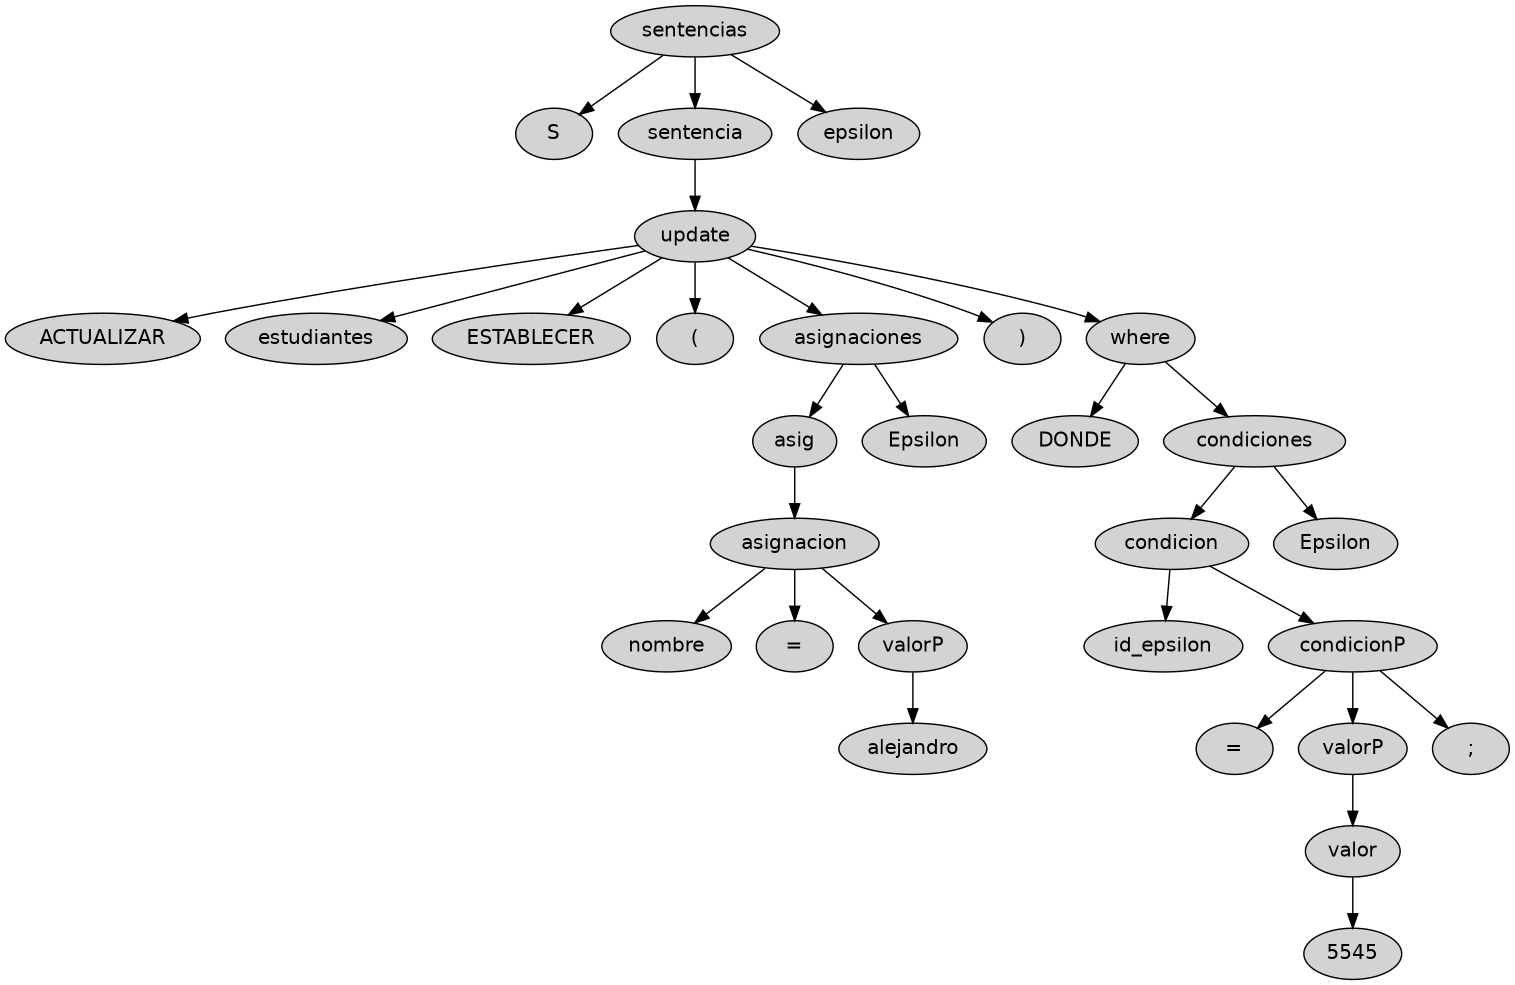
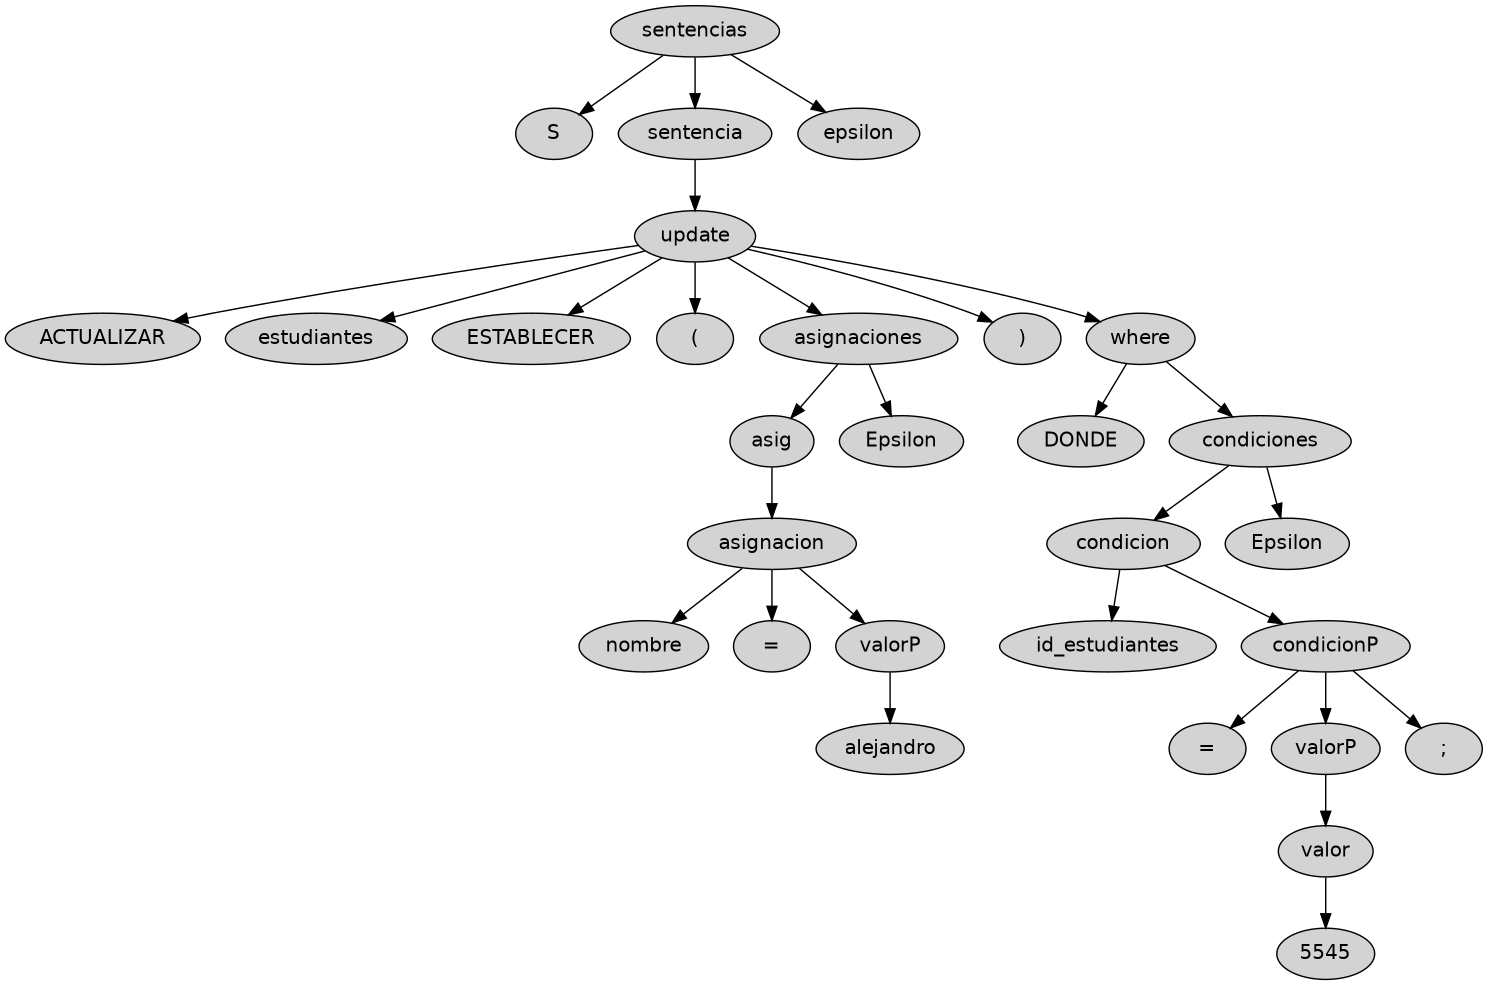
(1163, 646) -> (1108, 646)
